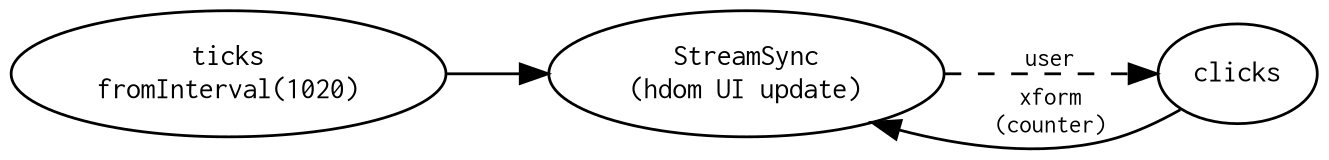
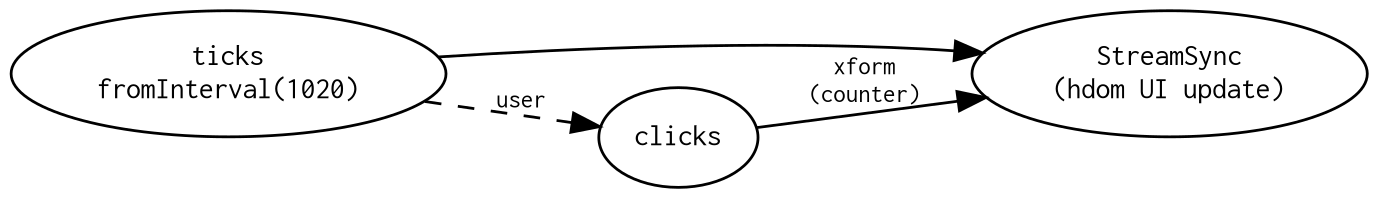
(1037, 74) -> (499, 112)
